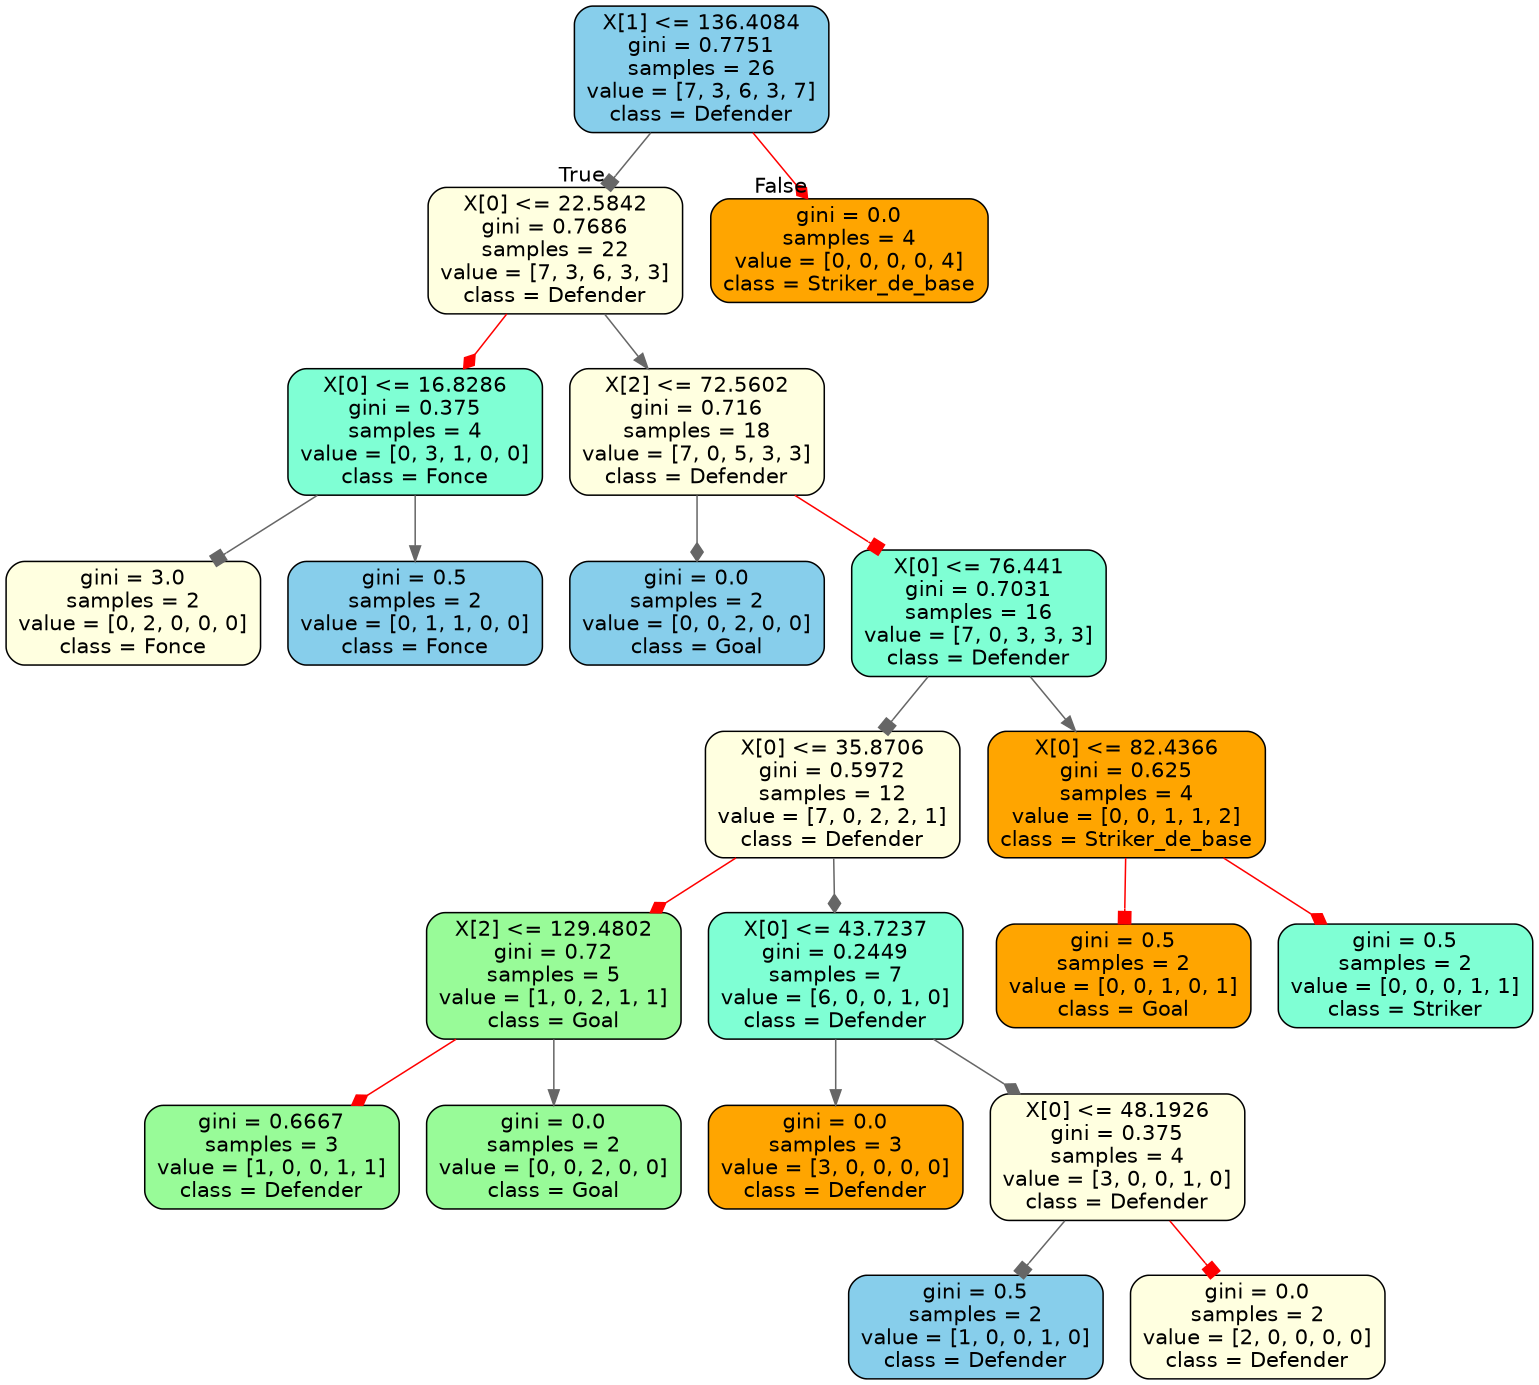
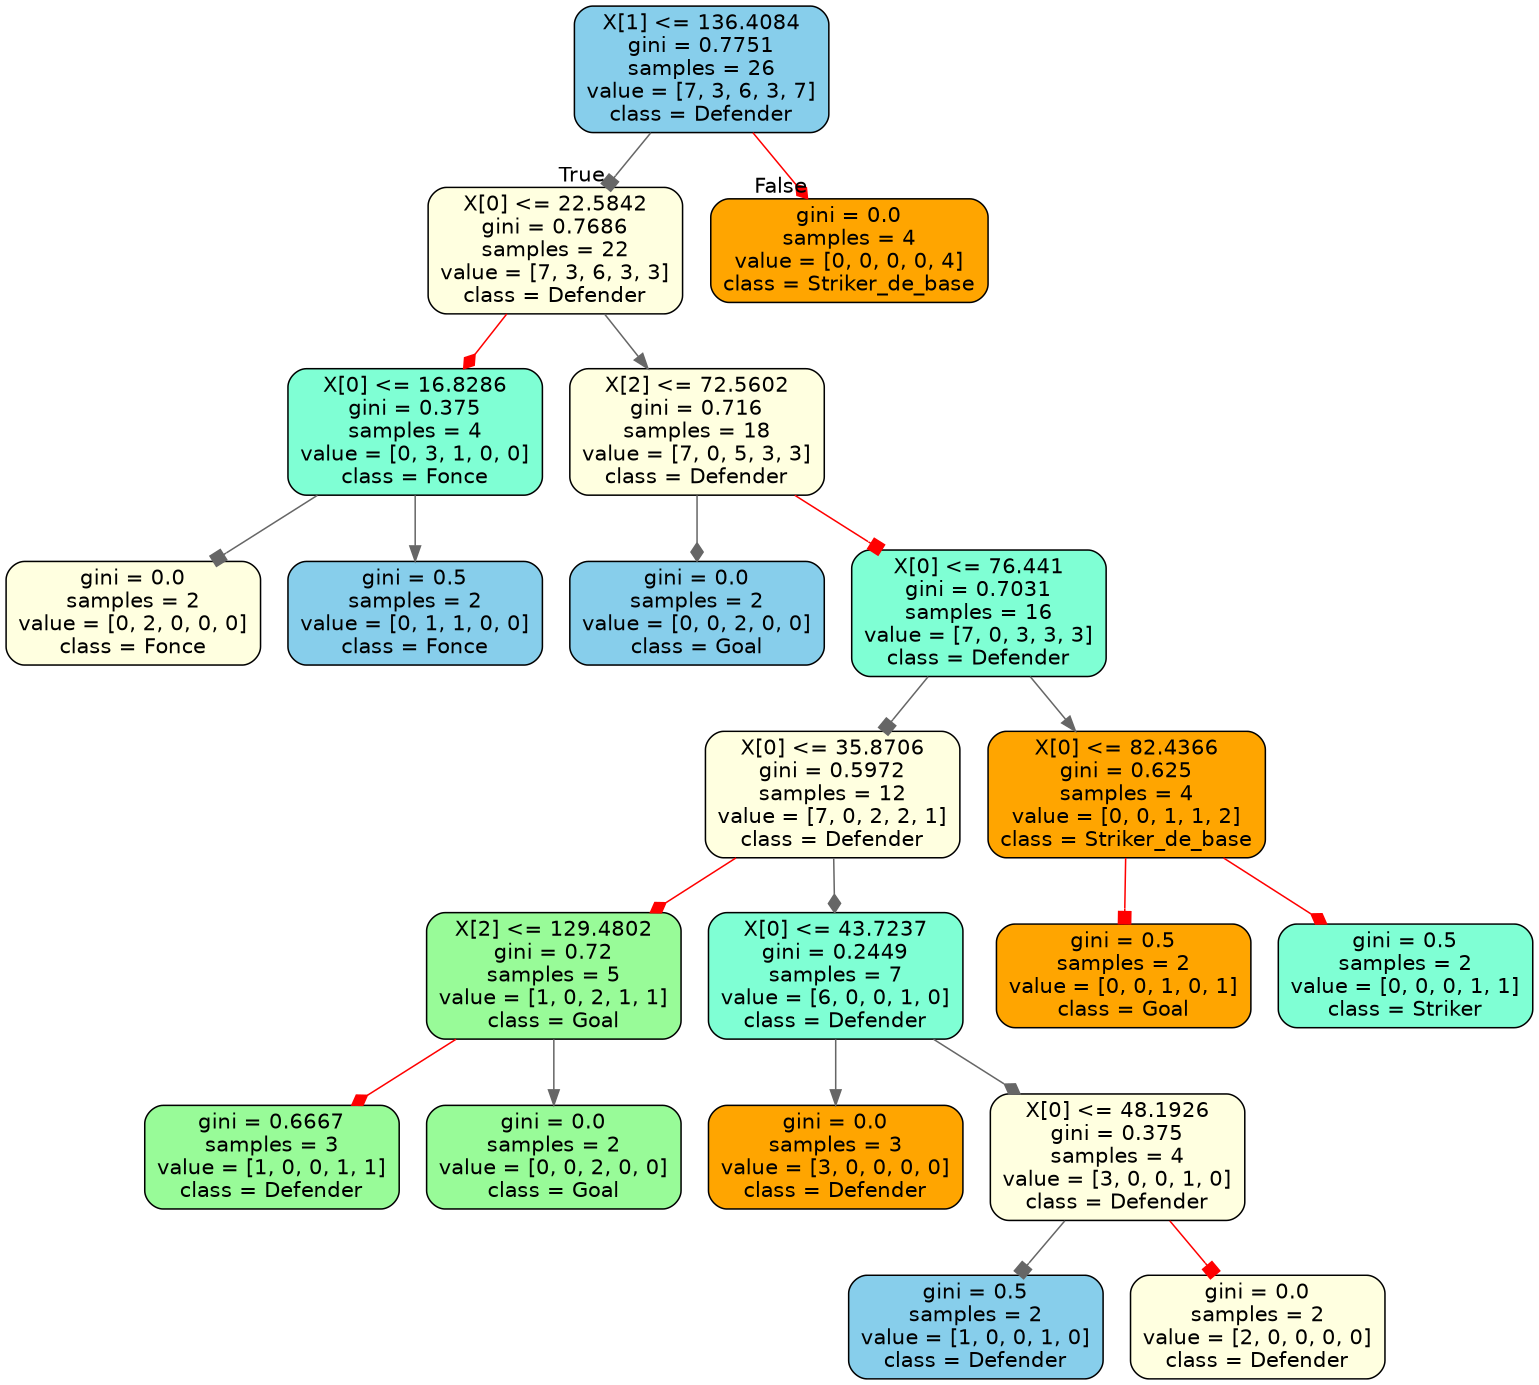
(133, 613) -> (133, 613)
